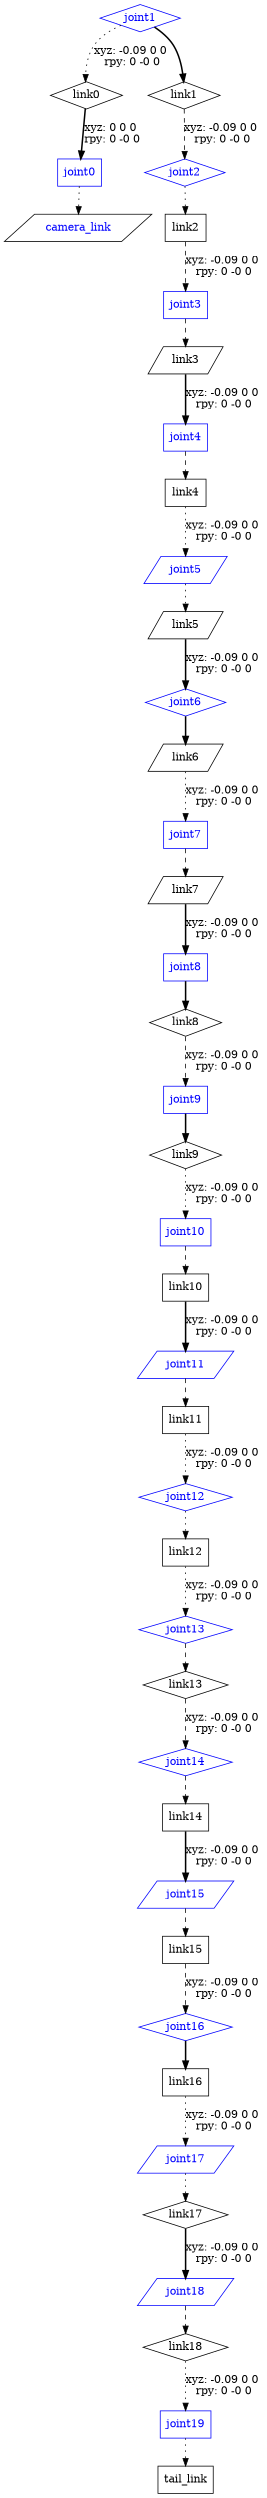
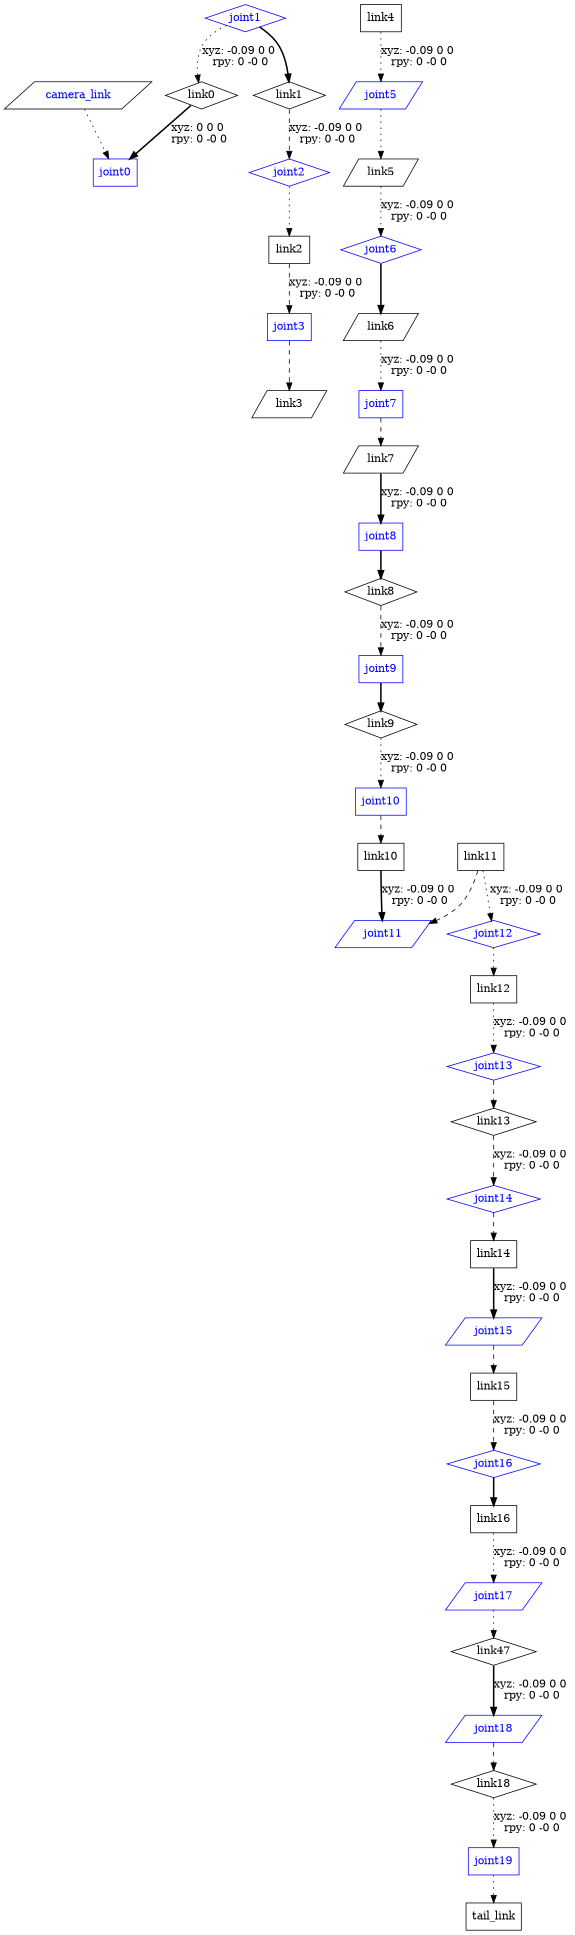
(79, 196) -> (95, 131)
(186, 438) -> none
(186, 660) -> (381, 207)
(186, 1389) -> (464, 901)
(186, 2215) -> (494, 1652)
